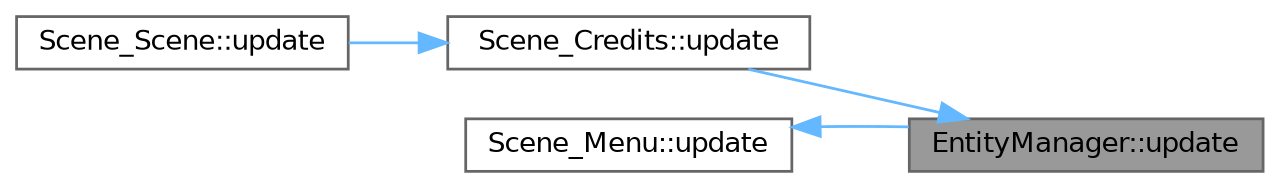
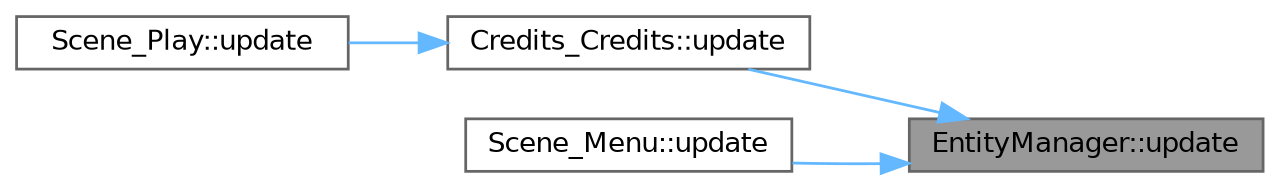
(182, 43) -> (182, 43)
(629, 43) -> (629, 43)
(865, 126) -> (837, 164)
